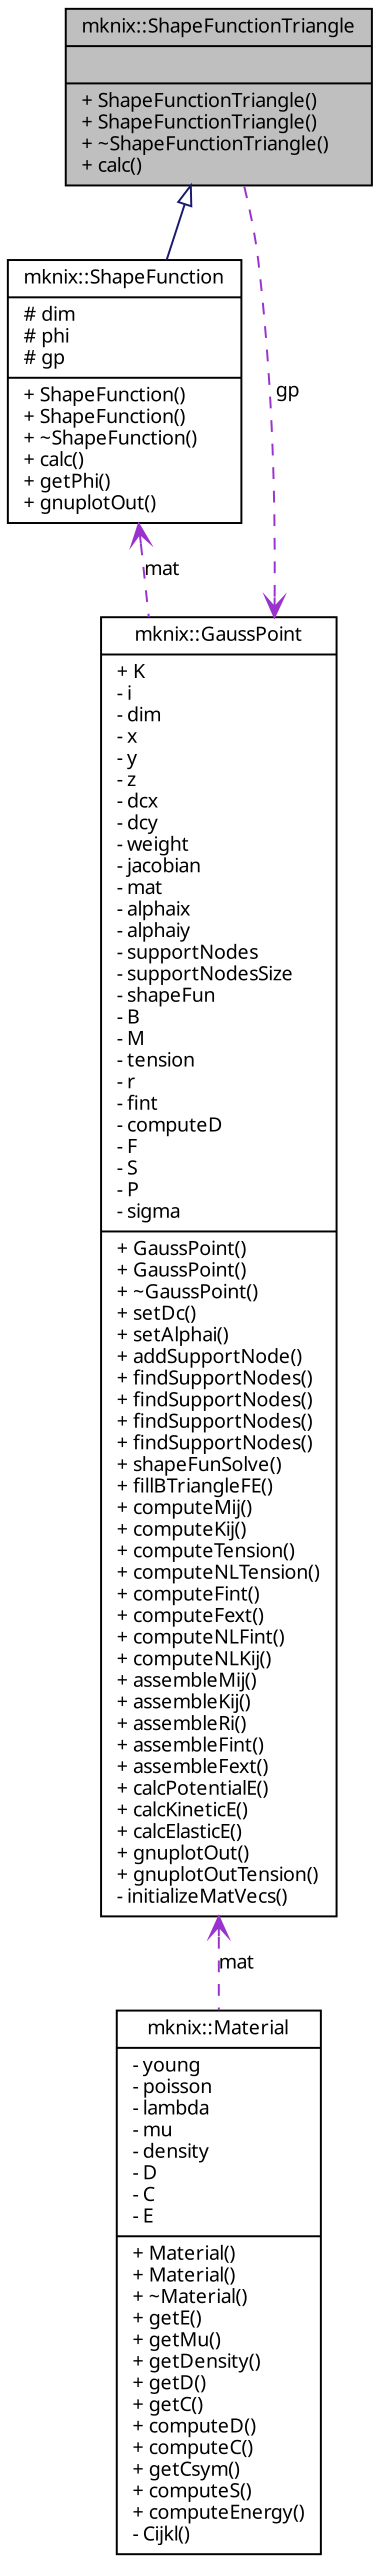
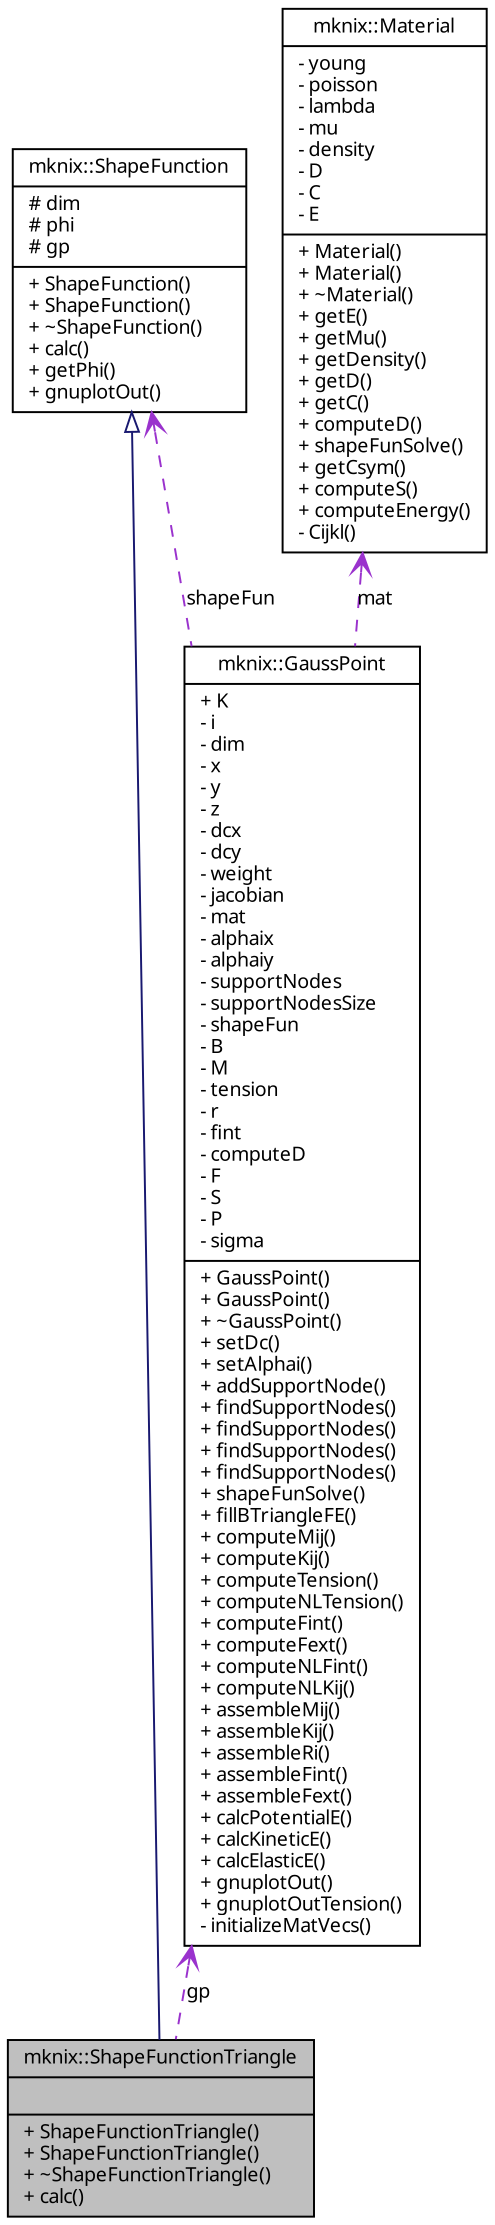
(176, 232) -> (146, 1236)
(163, 570) -> (232, 600)
(219, 1974) -> (358, 610)
(193, 2448) -> (382, 446)
